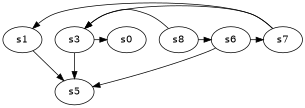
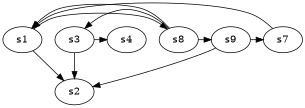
none -> (104, 4)
(183, 6) -> none
none -> (97, 13)
(127, 40) -> (127, 40)
(231, 40) -> (231, 40)
(75, 92) -> (75, 92)
